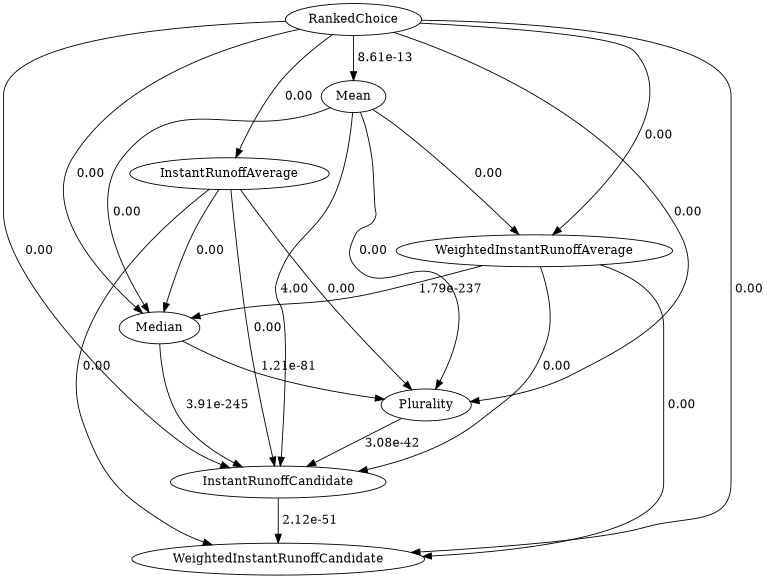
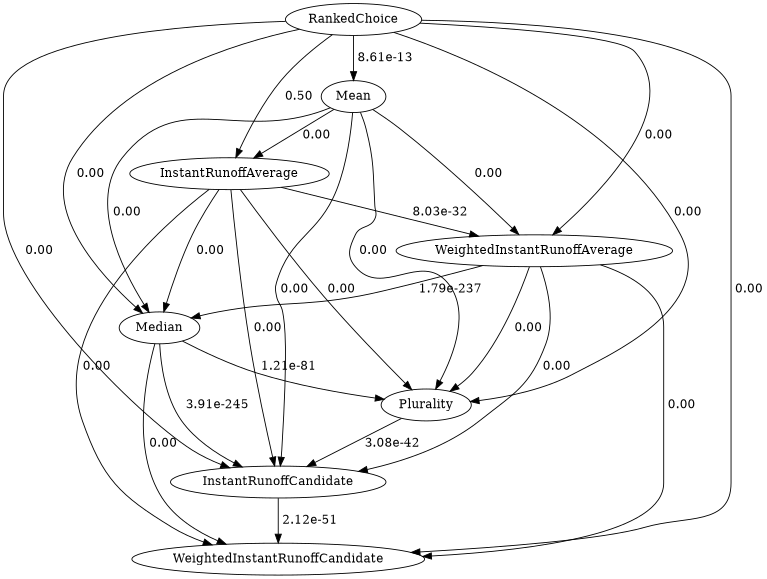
(297, 97) -> (297, 97)
none -> (298, 131)
none -> (366, 208)
(293, 289) -> (293, 289)
none -> (501, 331)
none -> (146, 457)
